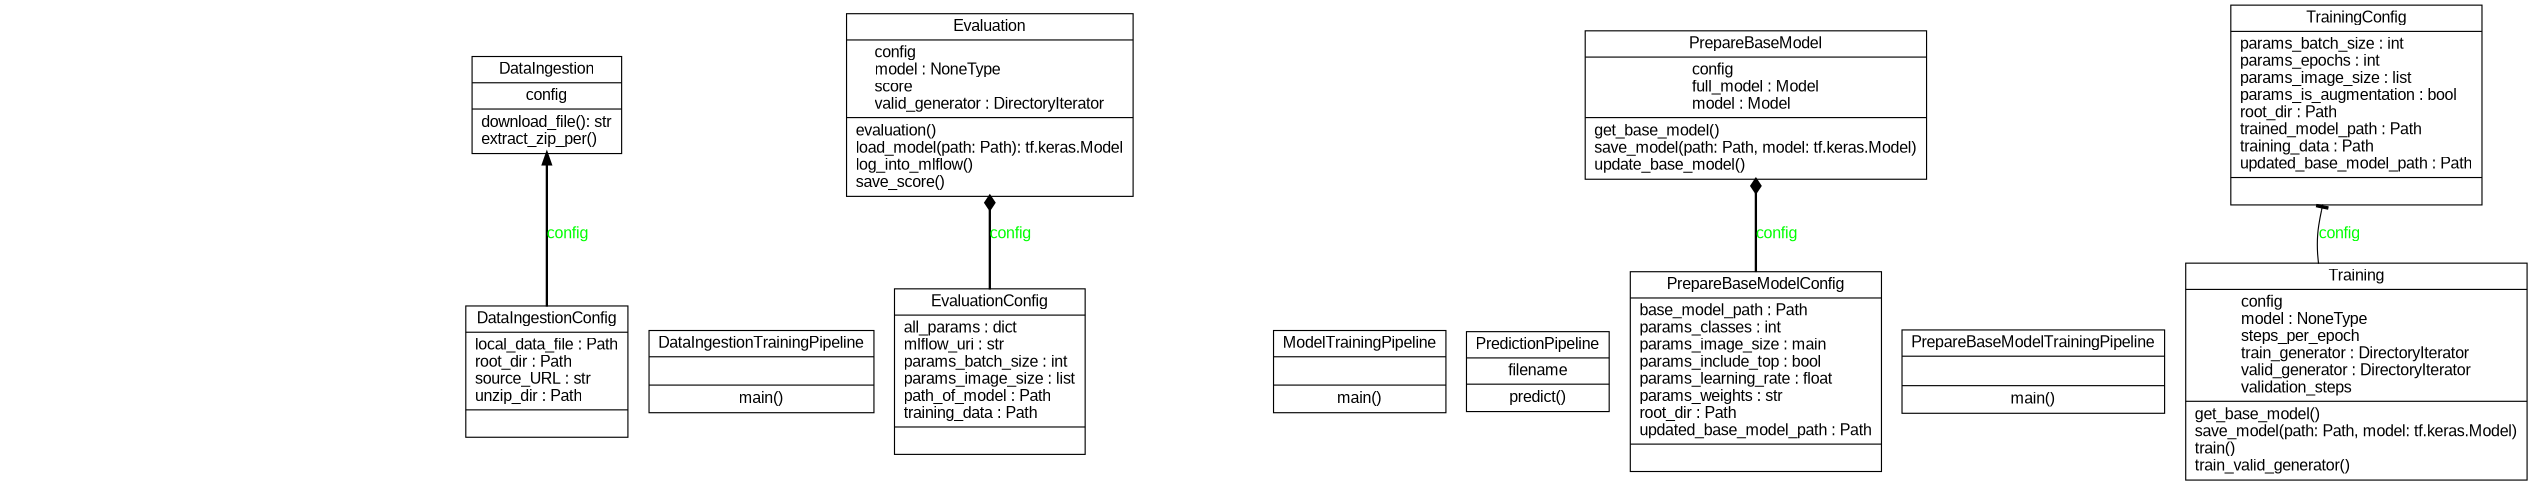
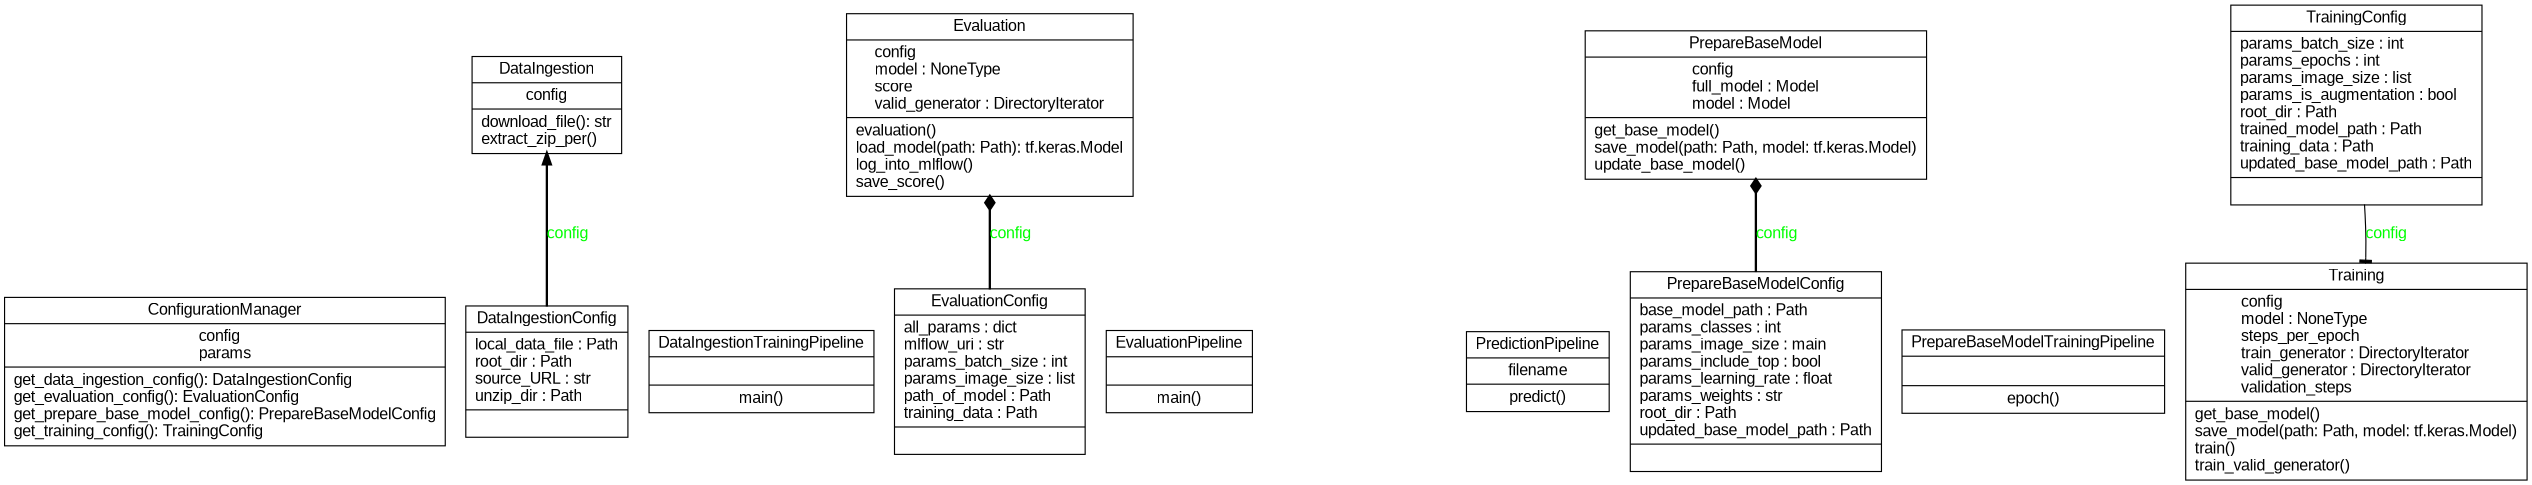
(2318, 237) -> (2366, 231)
none -> (225, 372)
none -> (1179, 372)
(1360, 372) -> none
(2033, 399) -> (2033, 399)
